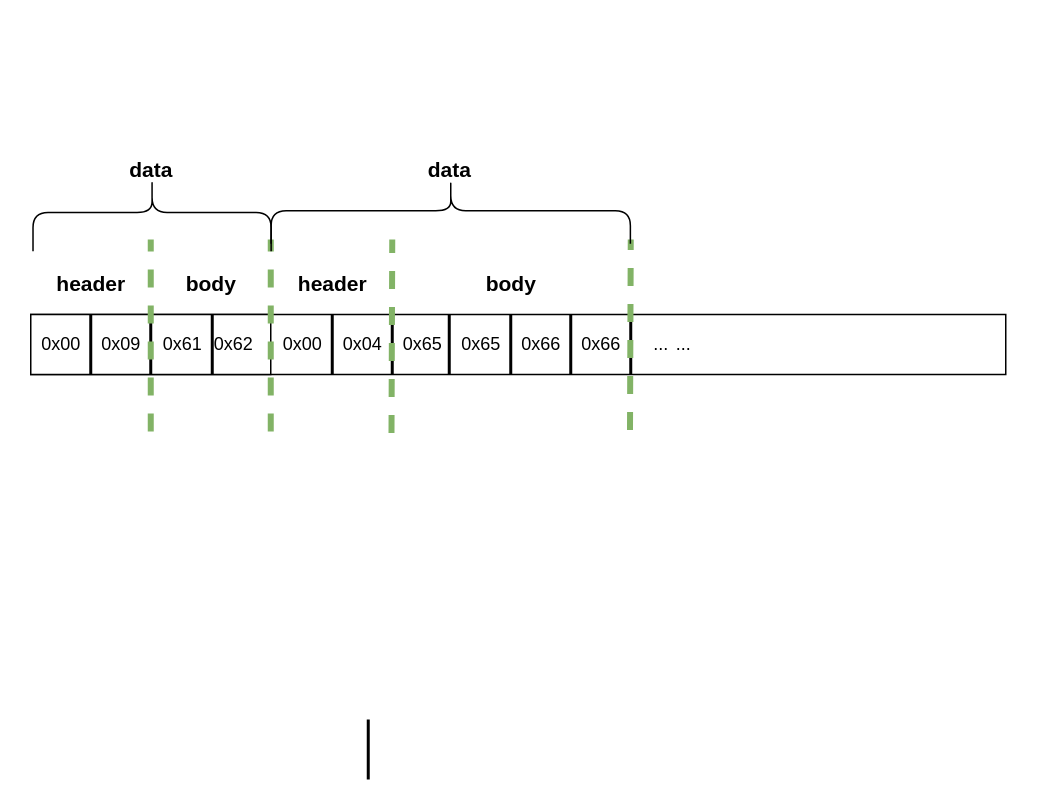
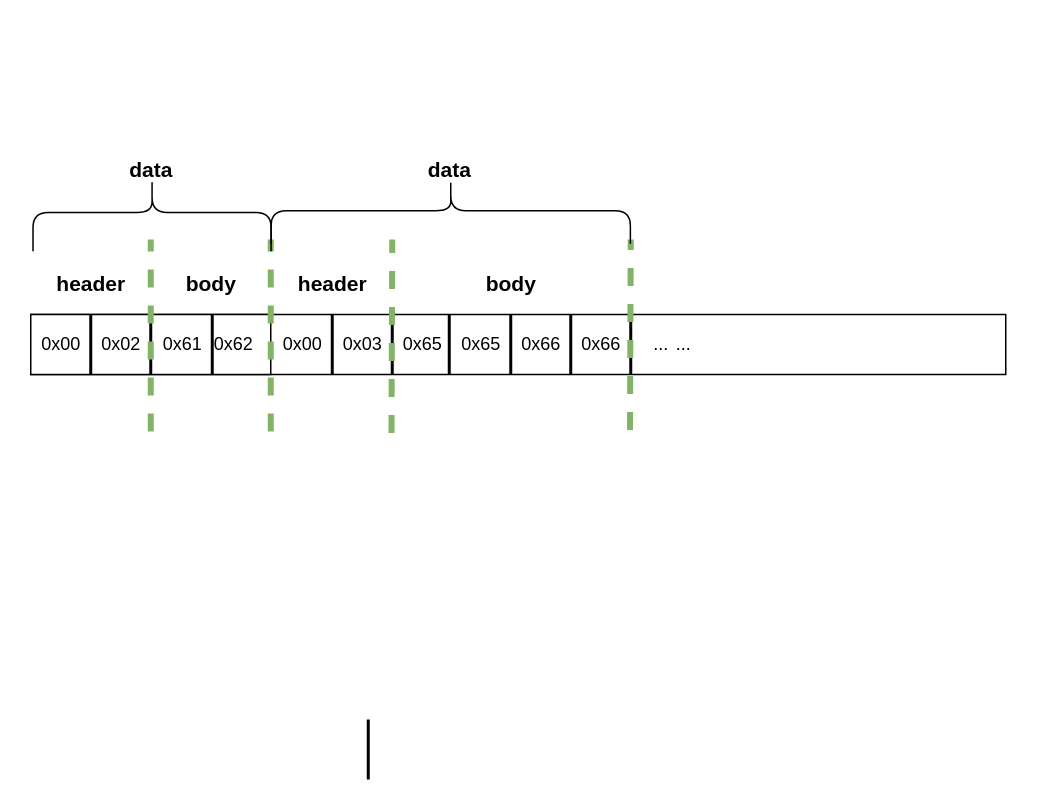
(122, 344) -> (122, 344)
(363, 344) -> (363, 344)
